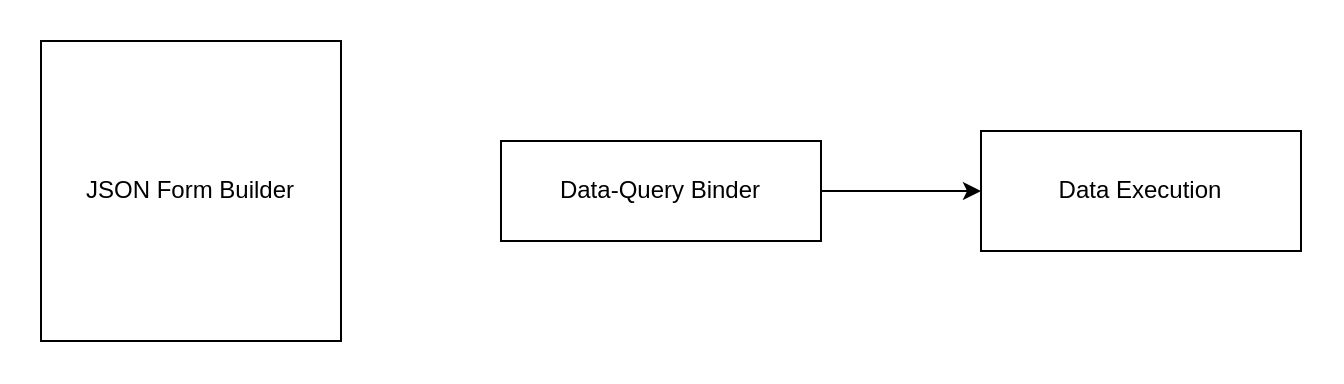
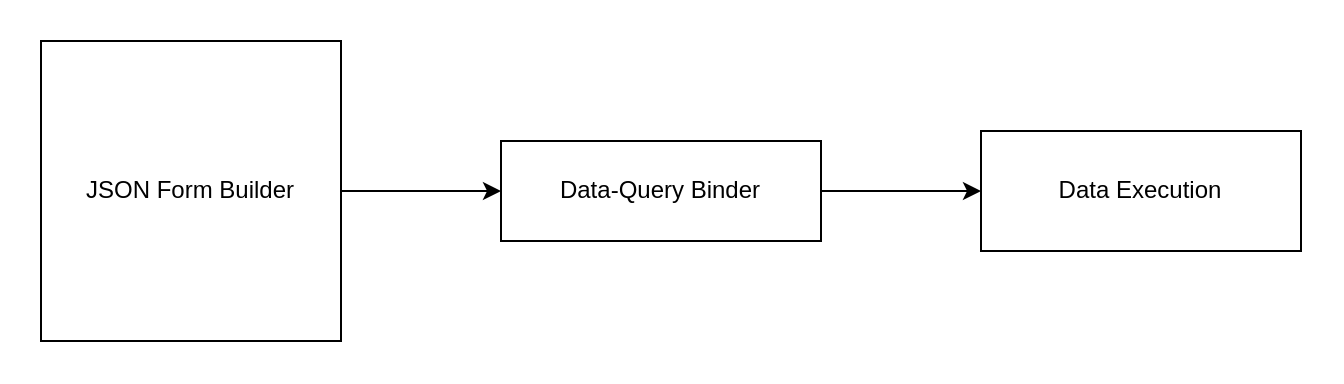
none -> (414, 191)
